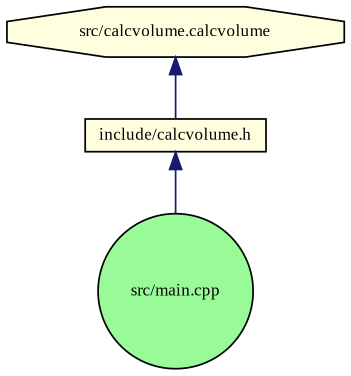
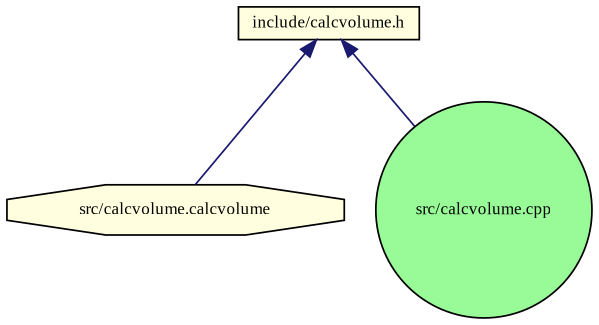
(176, 97) -> (250, 119)
(176, 291) -> (484, 210)
